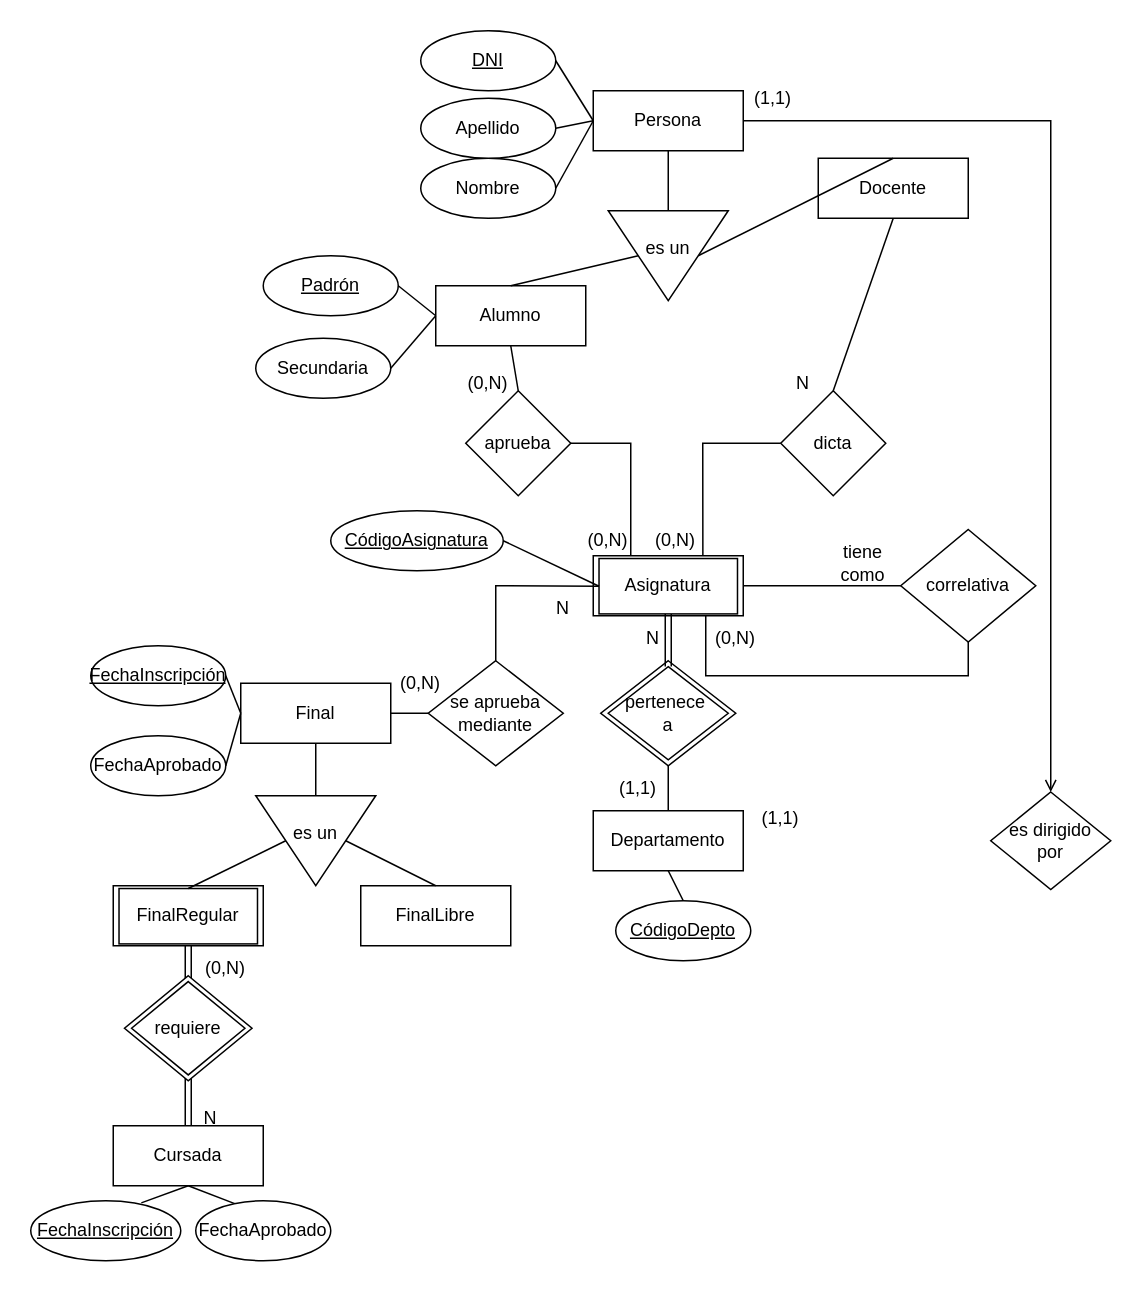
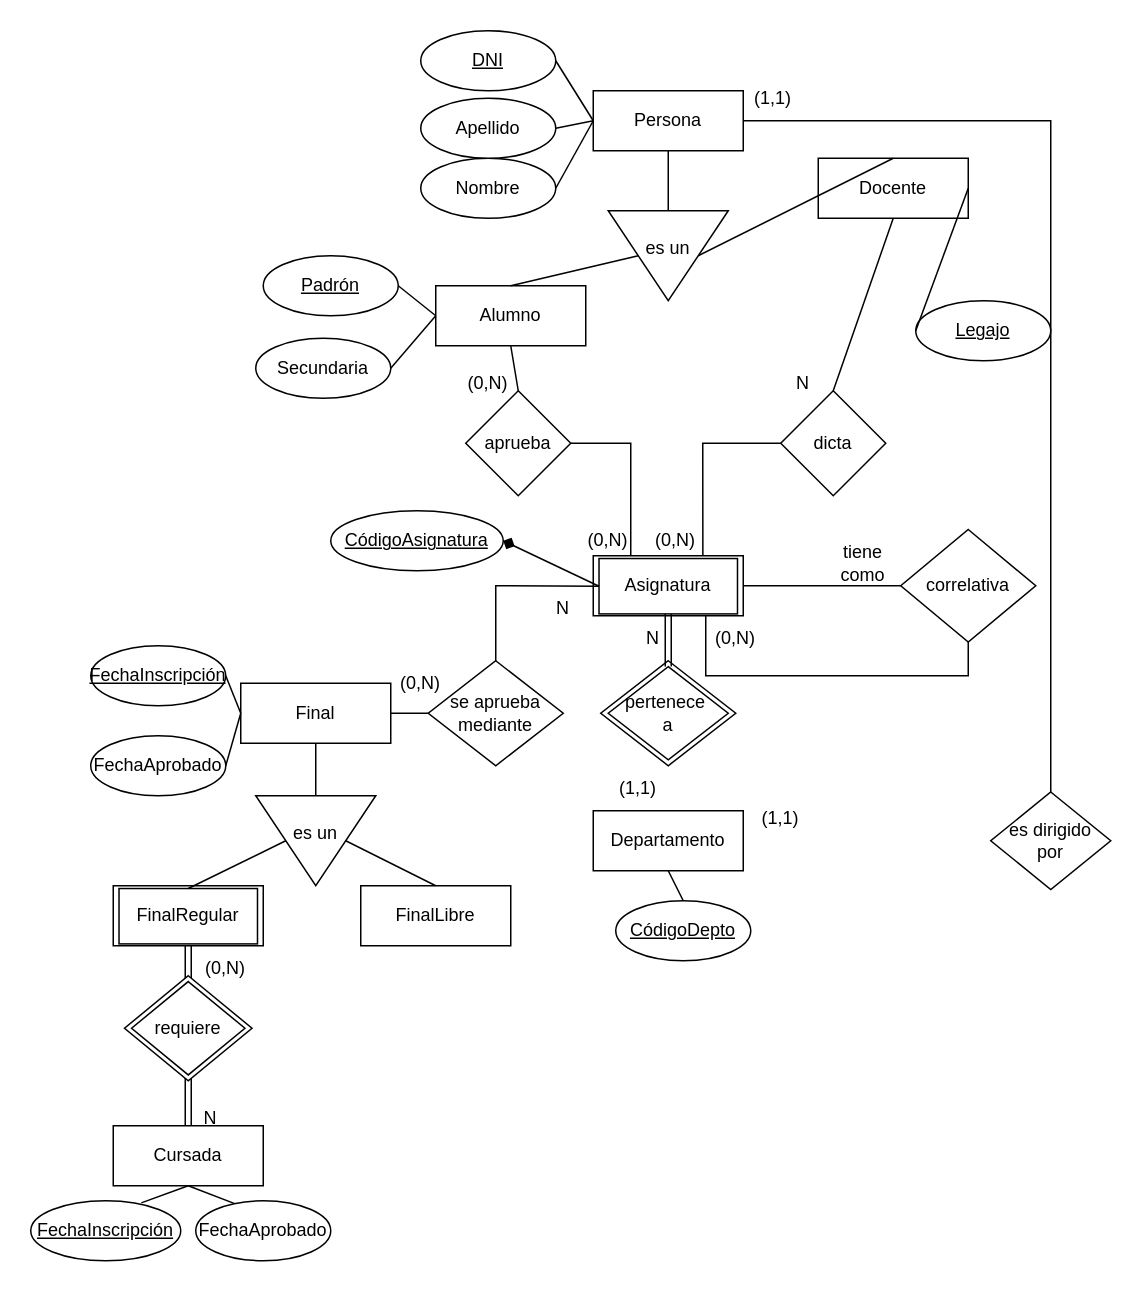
none -> (942, 259)
none -> (983, 331)
(510, 544) -> (515, 546)
(1051, 785) -> (1051, 786)
(668, 788) -> none
